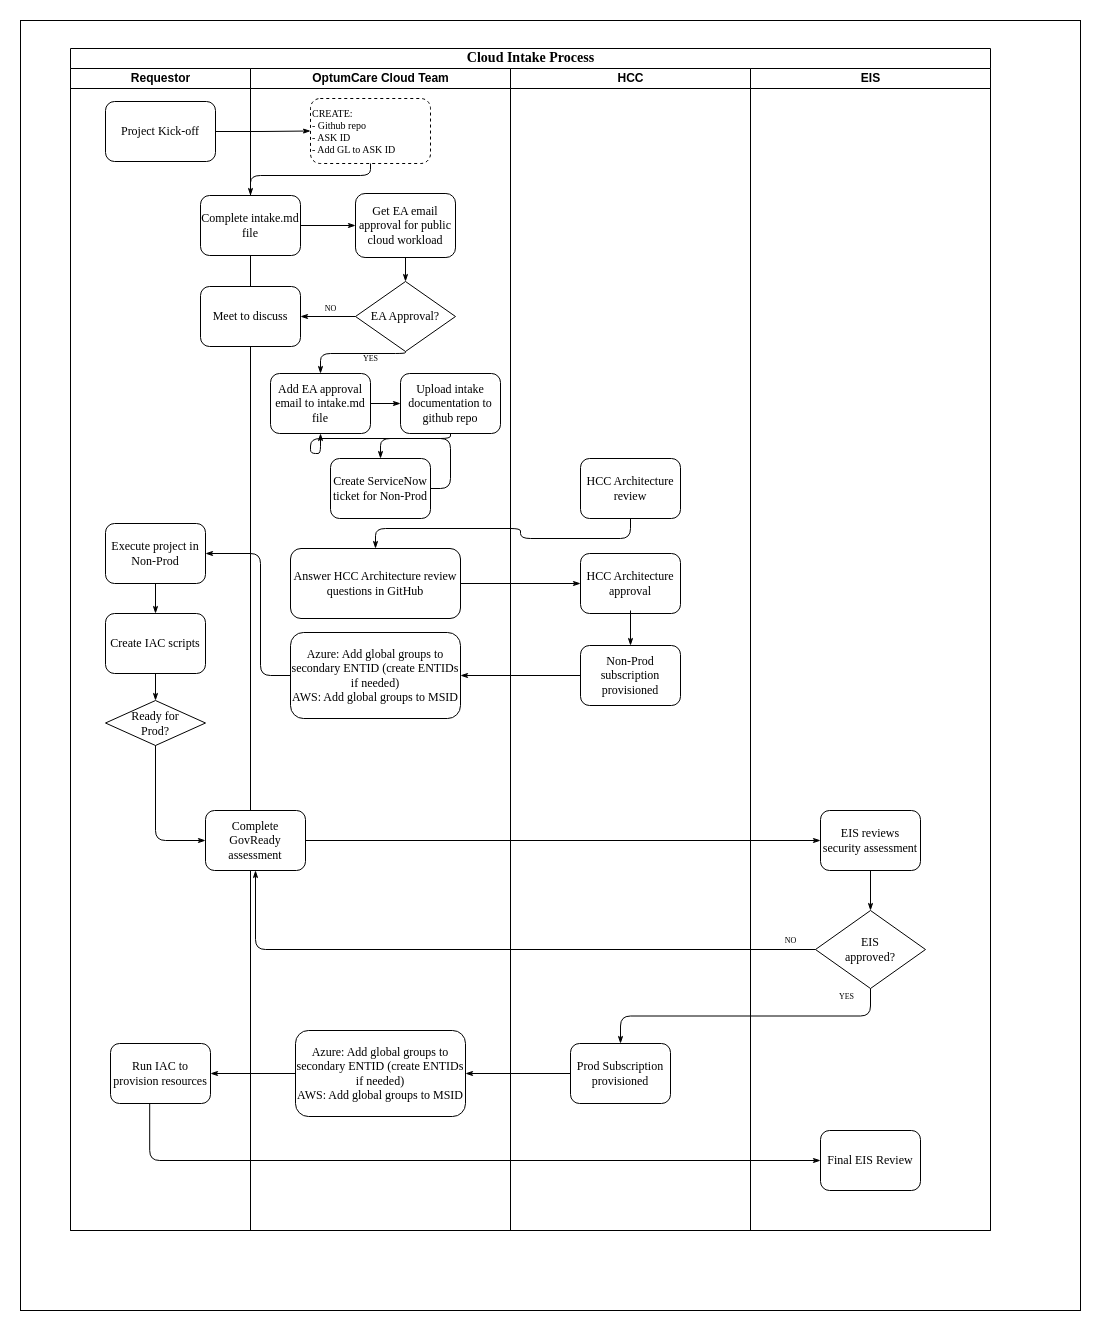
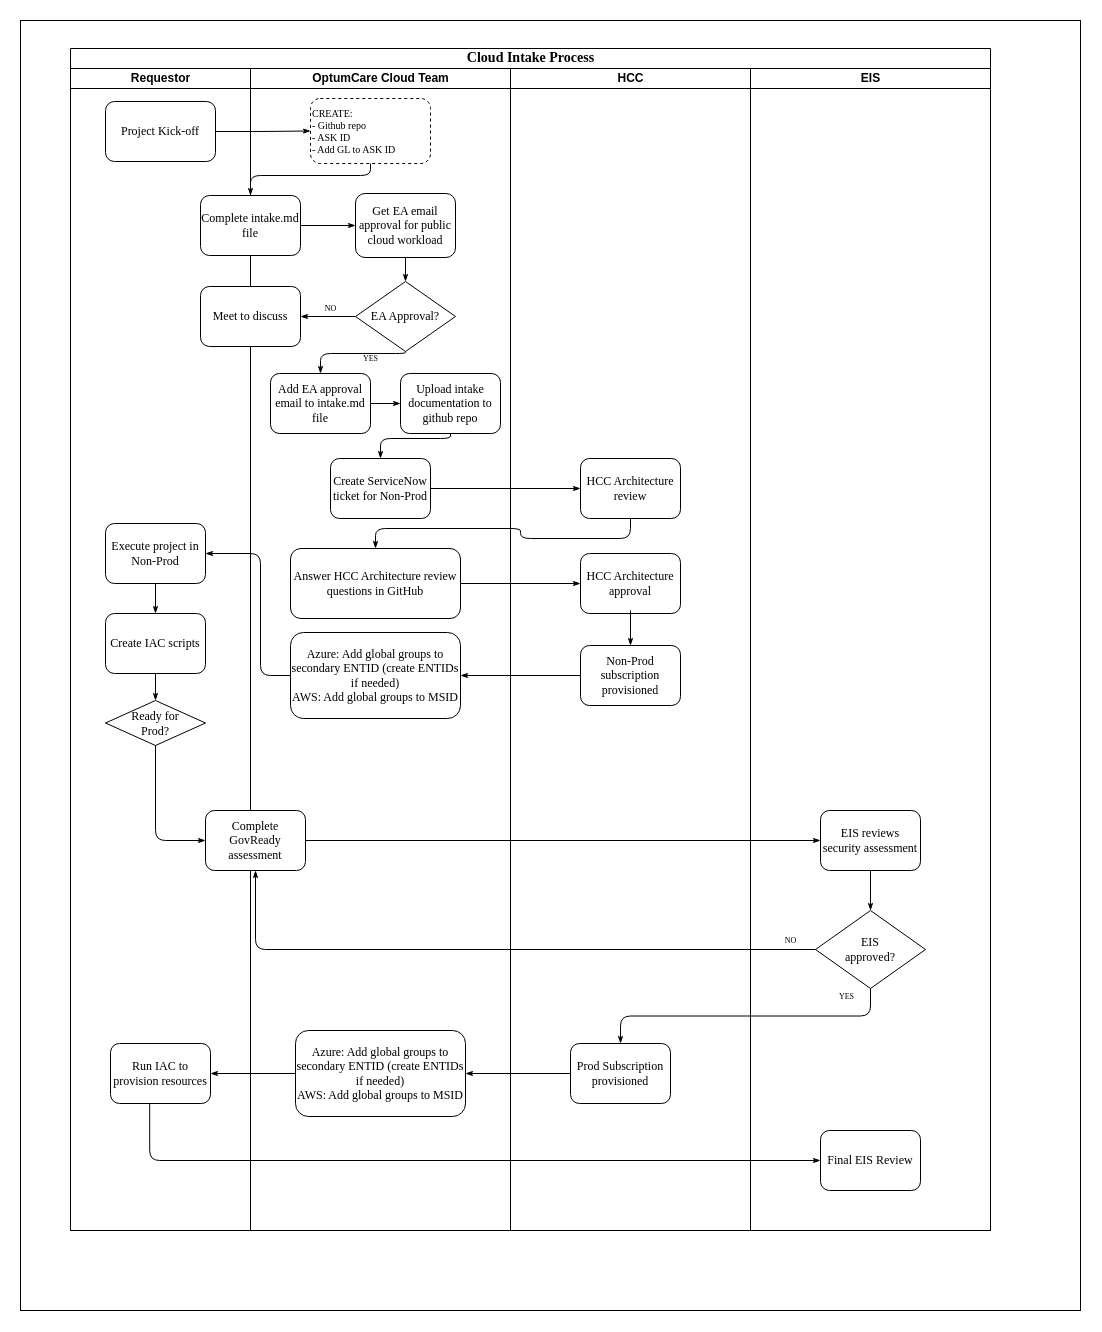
(331, 439) -> (508, 489)
